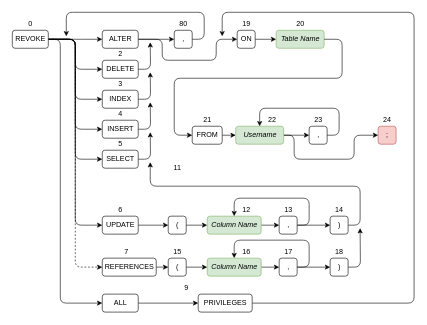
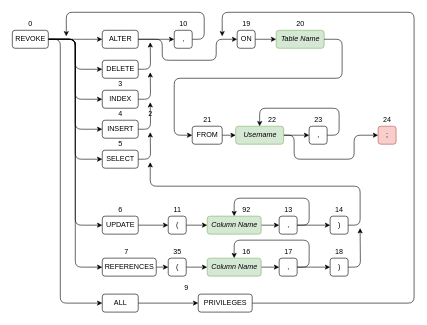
(184, 24) -> (184, 24)
(120, 54) -> (150, 114)
(177, 168) -> (177, 210)
(247, 210) -> (247, 210)
(178, 252) -> (178, 252)
(75, 256) -> (75, 256)
